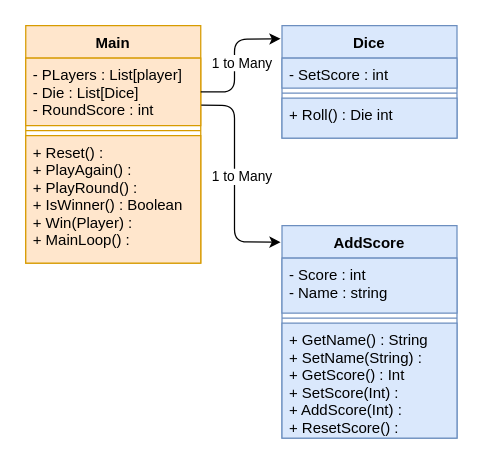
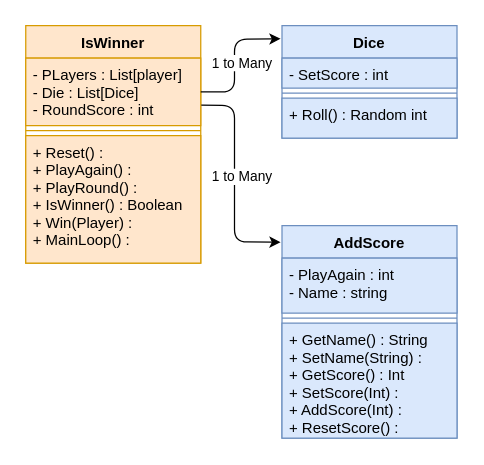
(113, 43) -> (113, 43)
(347, 115) -> (361, 115)
(334, 275) -> (347, 275)
